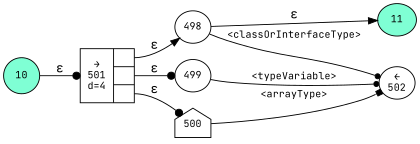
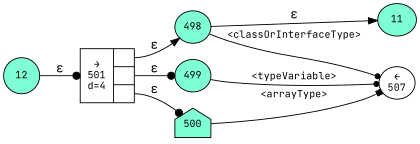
(193, 27) -> (193, 27)
(22, 76) -> (22, 76)
(193, 76) -> (193, 76)
(397, 83) -> (397, 83)
(193, 124) -> (193, 124)
